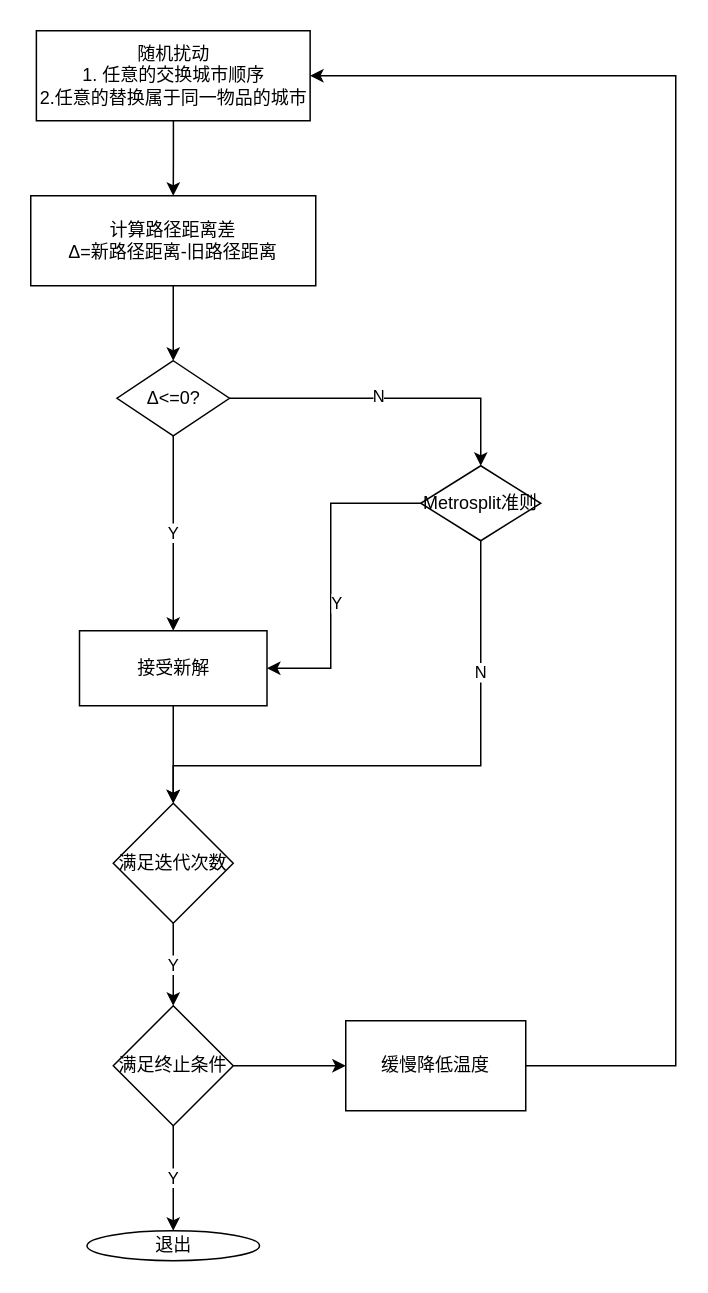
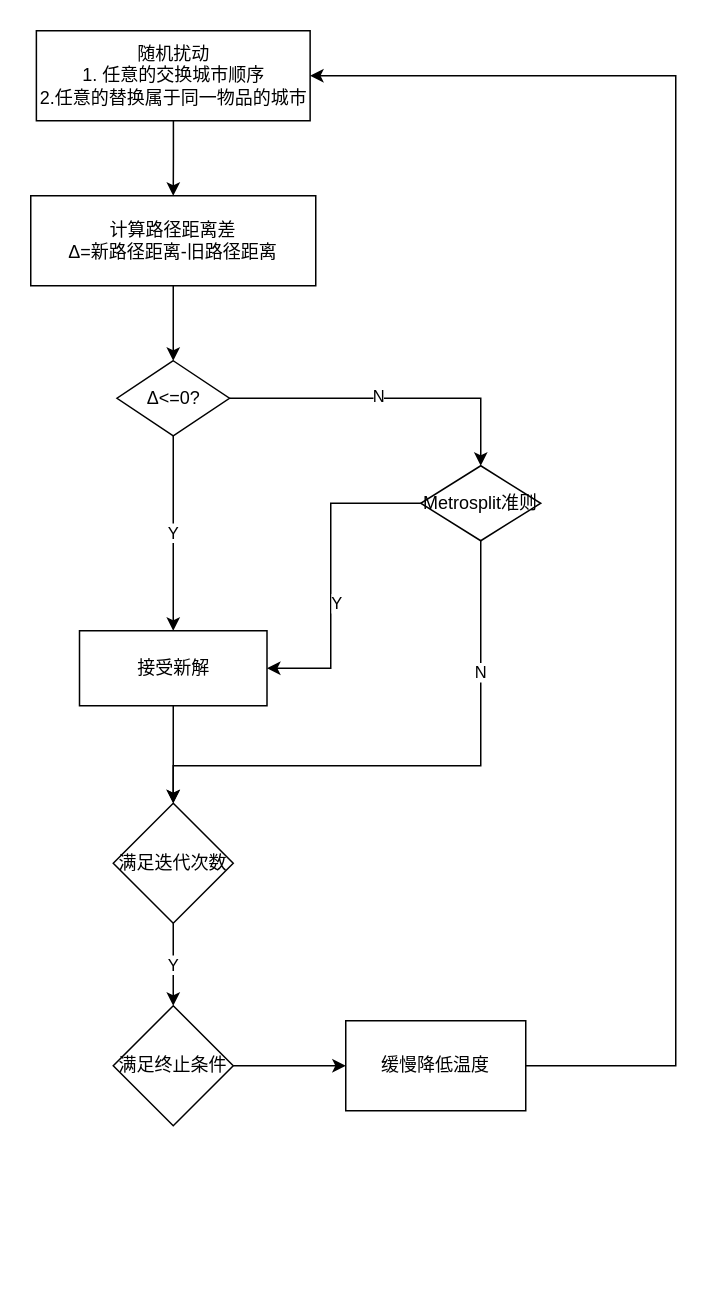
(173, 1173) -> none
(173, 1246) -> none
